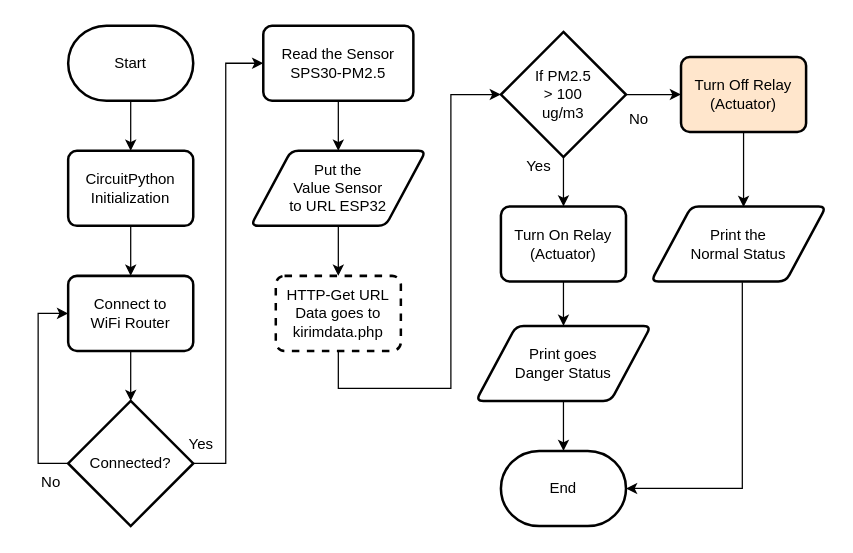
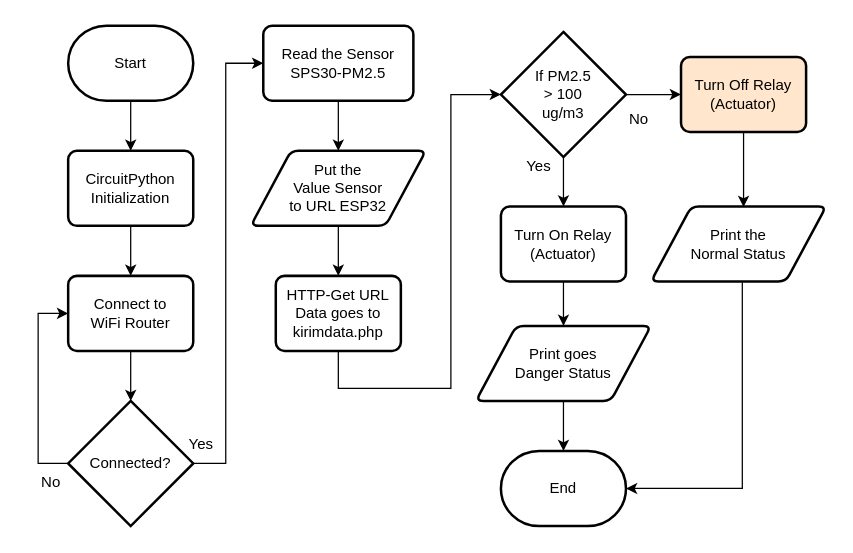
(338, 313) -> (338, 313)
